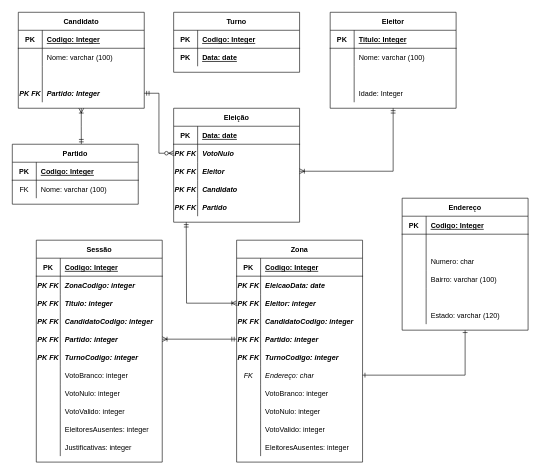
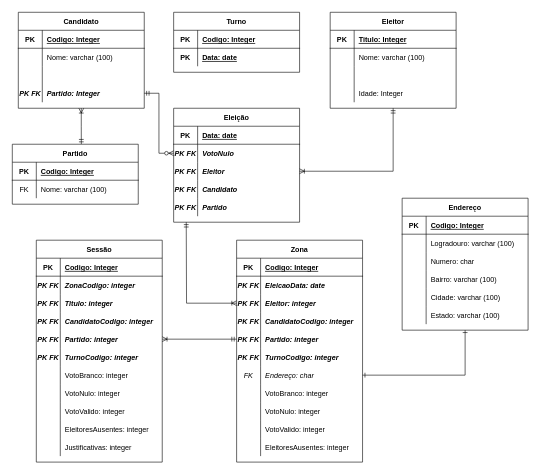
none -> (477, 243)
none -> (477, 297)
(470, 316) -> (470, 316)
